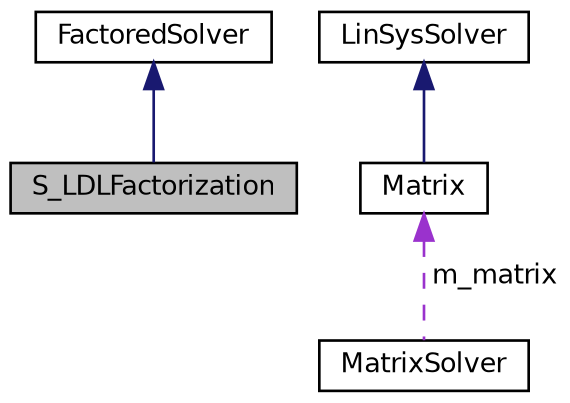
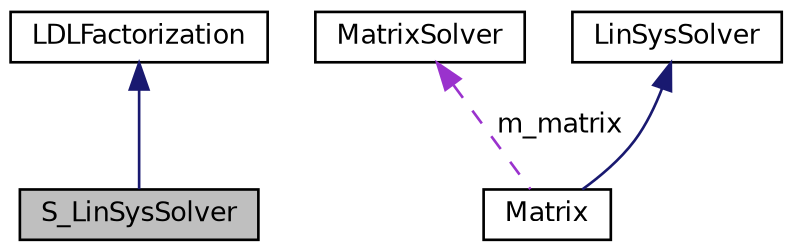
(154, 37) -> (139, 37)
(154, 188) -> (139, 215)
(424, 291) -> (492, 137)
